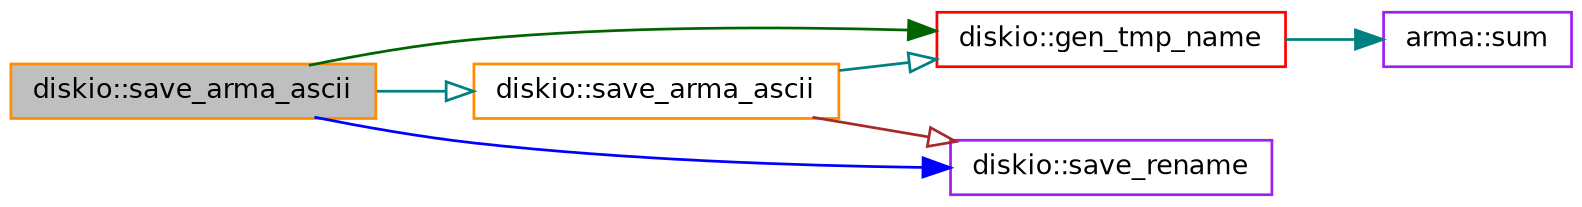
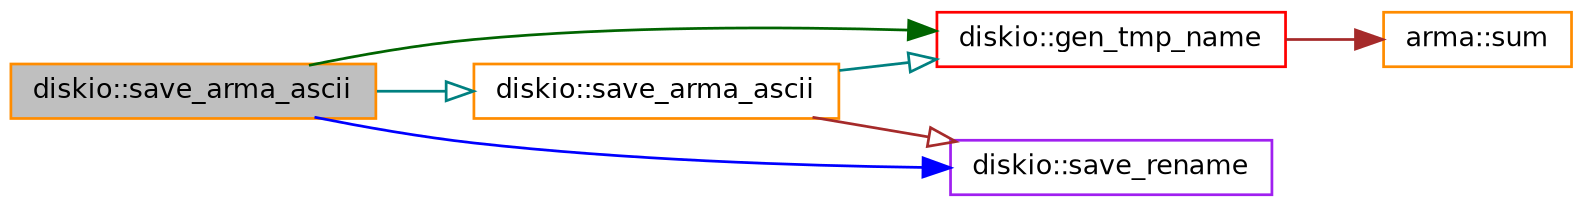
(1321, 39) -> (1321, 39)
(1478, 39) -> (1478, 39)
